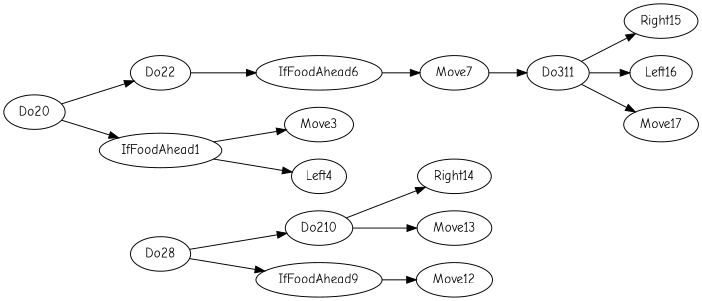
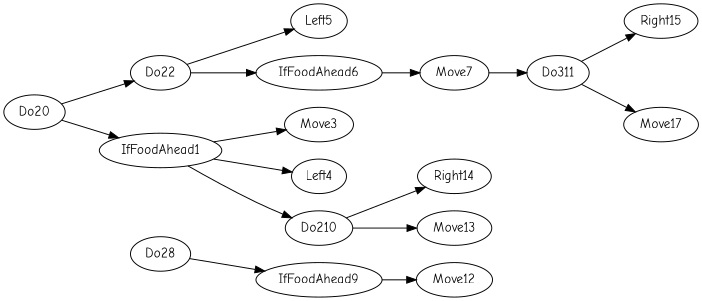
none -> (319, 21)
(661, 73) -> none
(233, 242) -> (235, 191)
